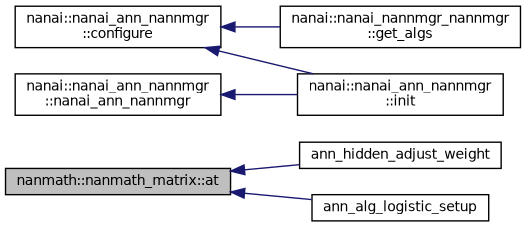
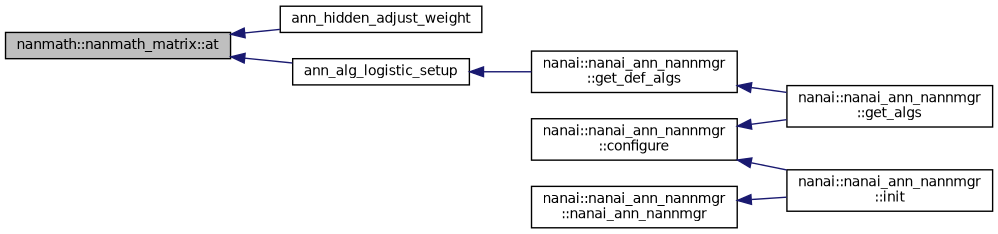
(400, 27) -> (890, 106)
none -> (634, 72)
